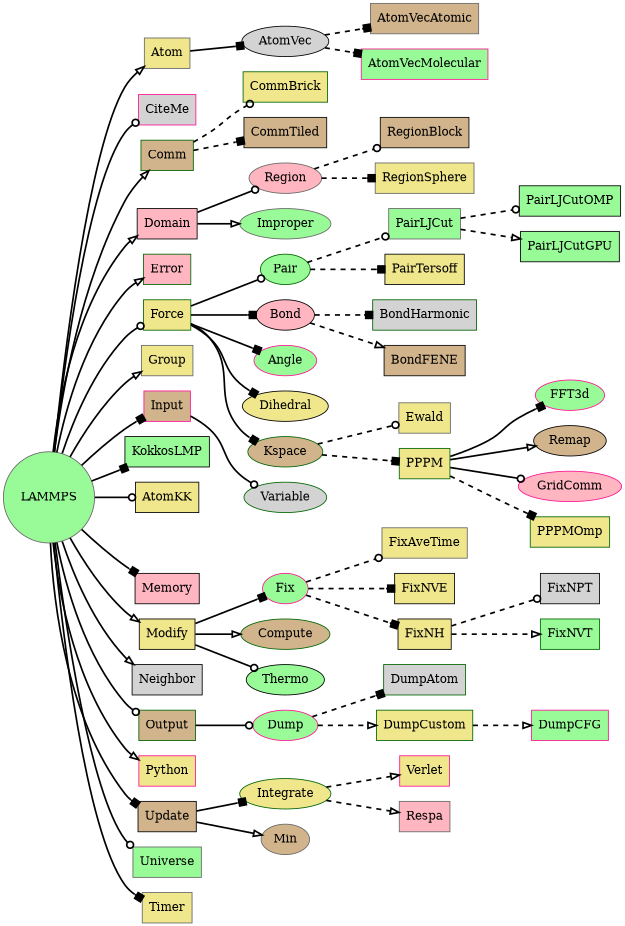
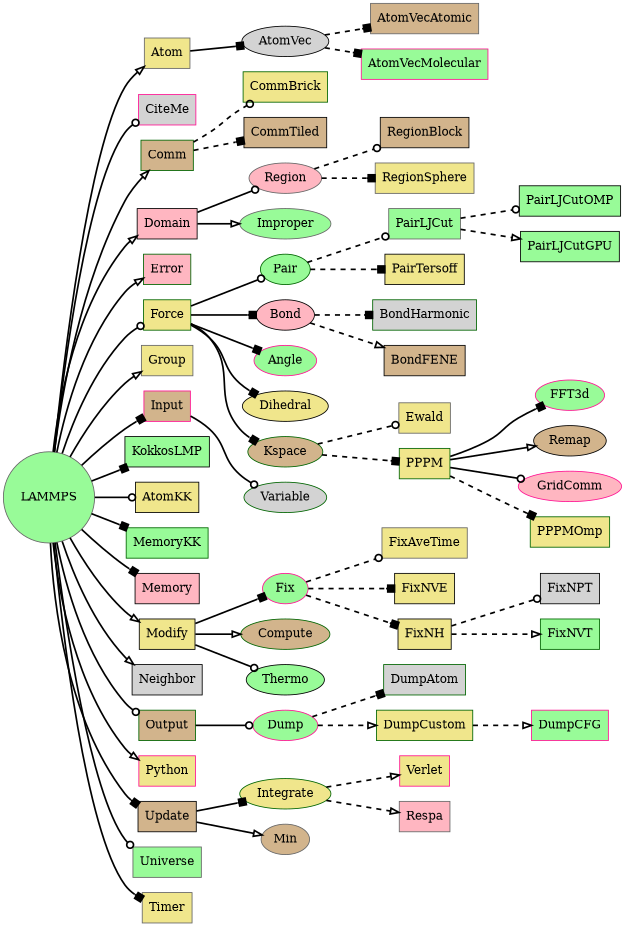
none -> (167, 543)
